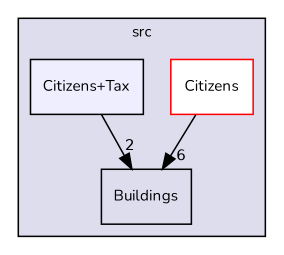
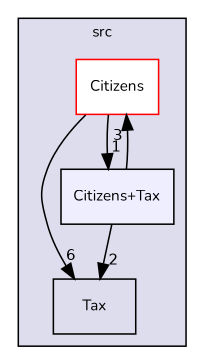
none -> (107, 134)
none -> (128, 150)
(146, 197) -> (95, 307)
